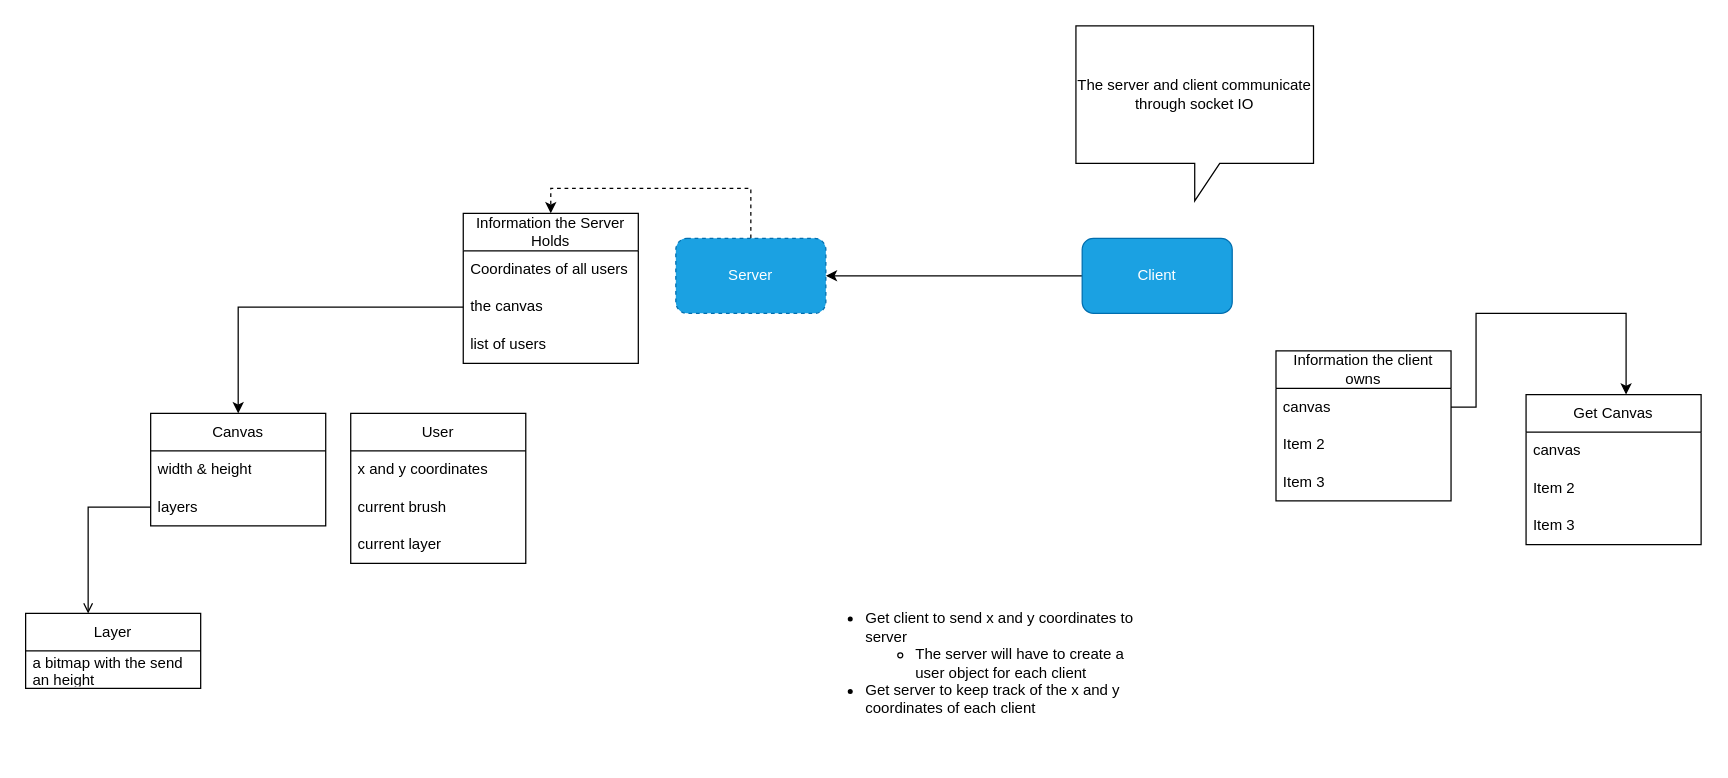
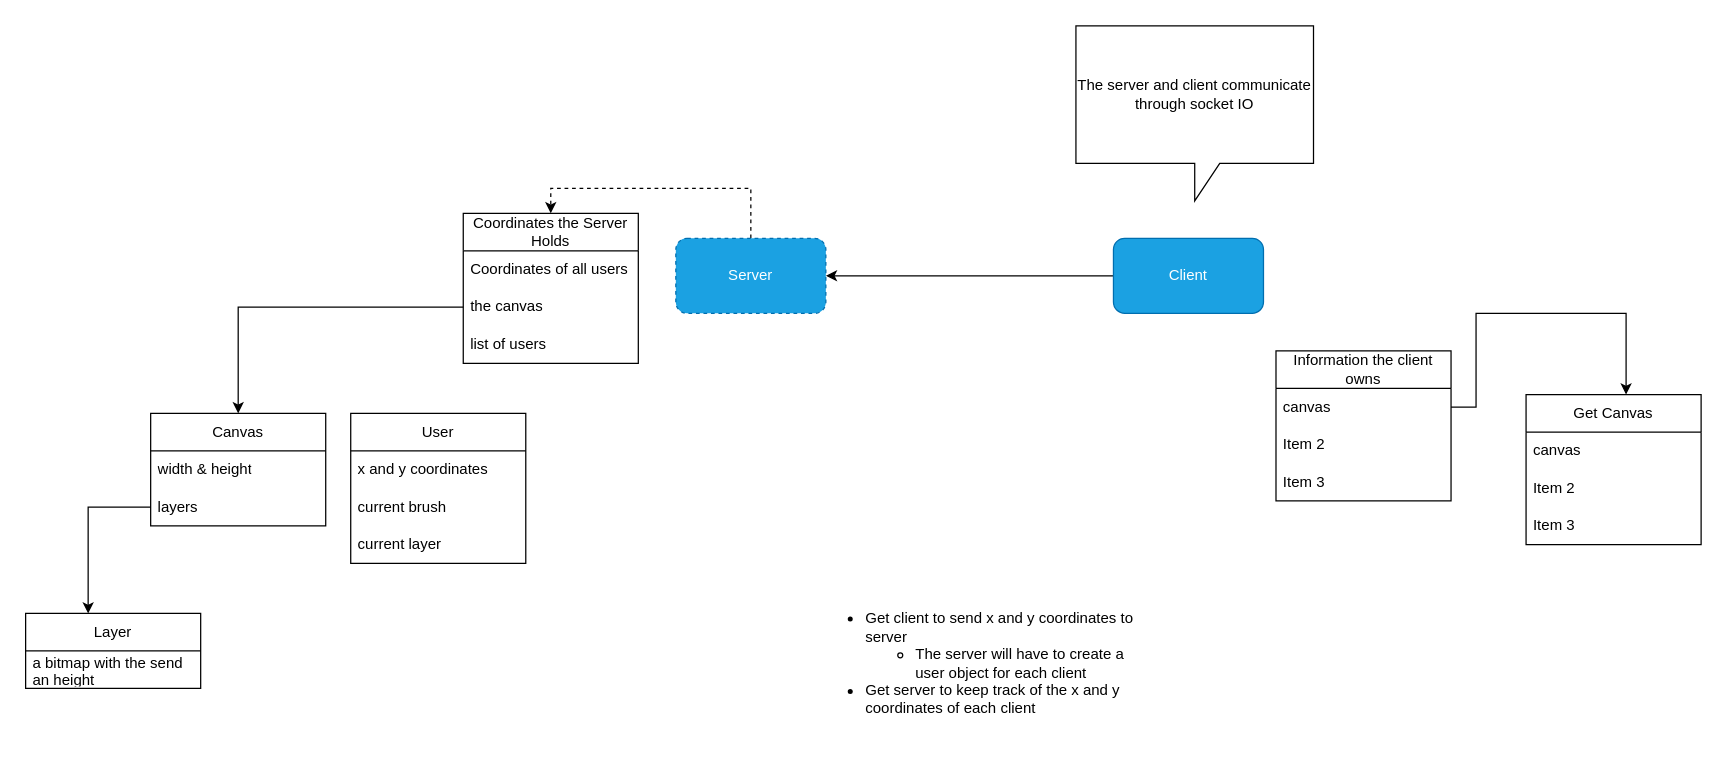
(551, 232) -> (551, 232)
(1157, 276) -> (1188, 276)
(88, 605) -> (88, 603)
